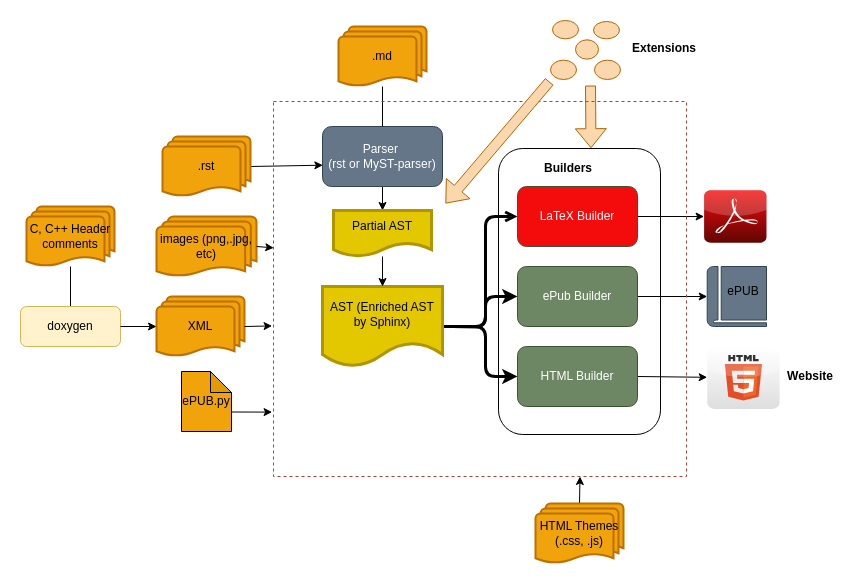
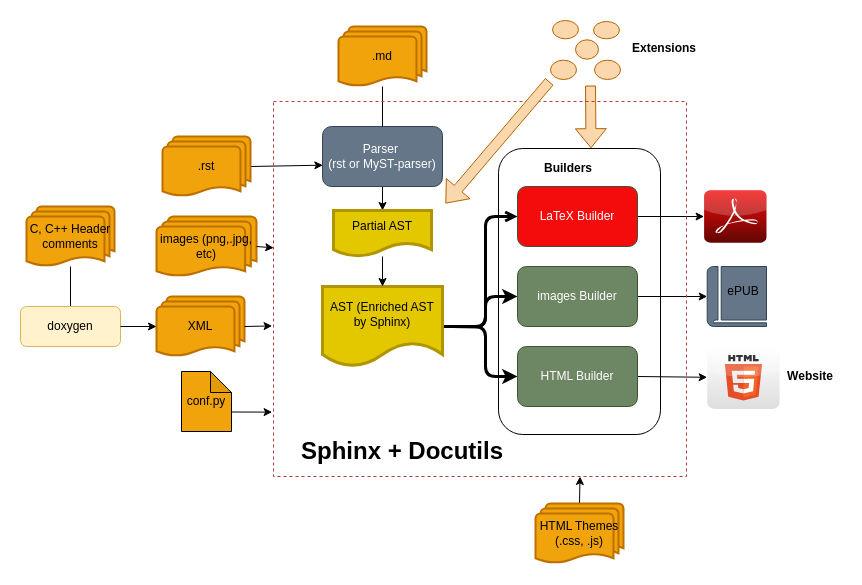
(578, 297) -> (578, 297)
(207, 402) -> (207, 402)
none -> (403, 452)
